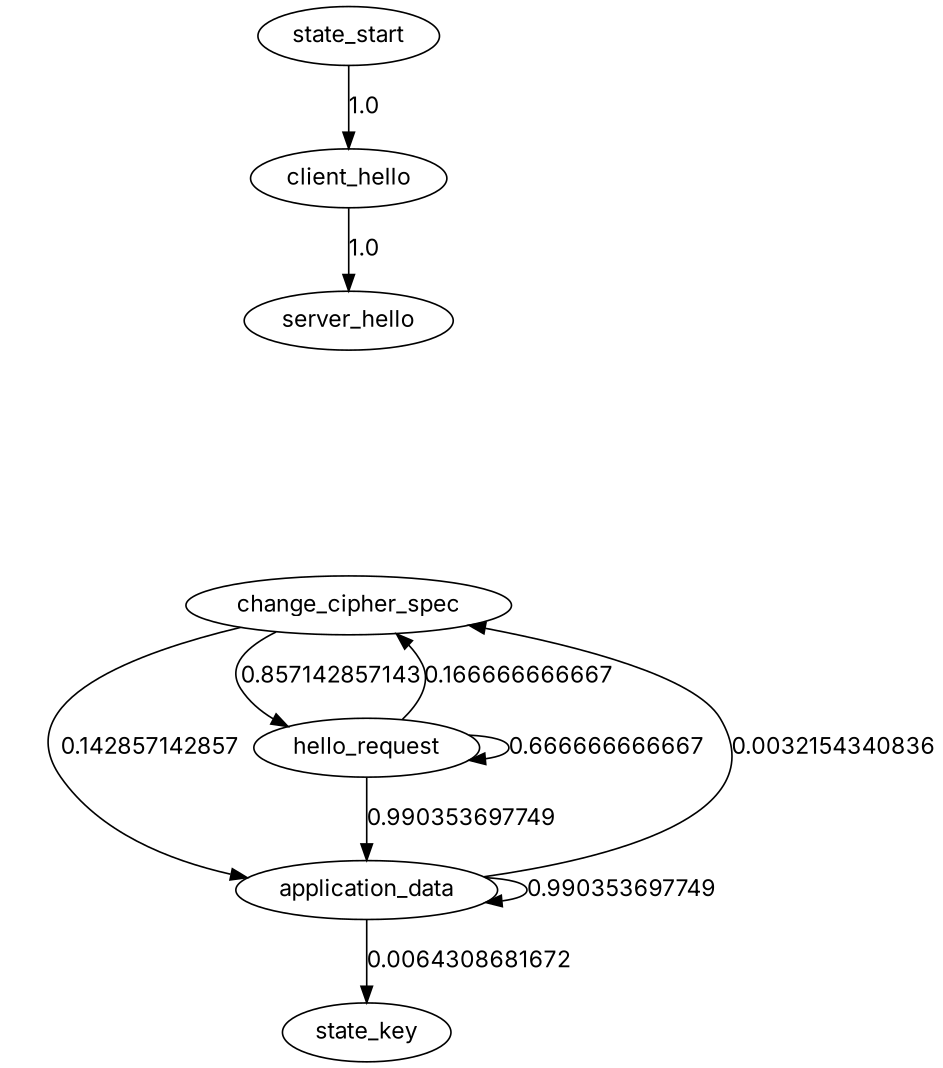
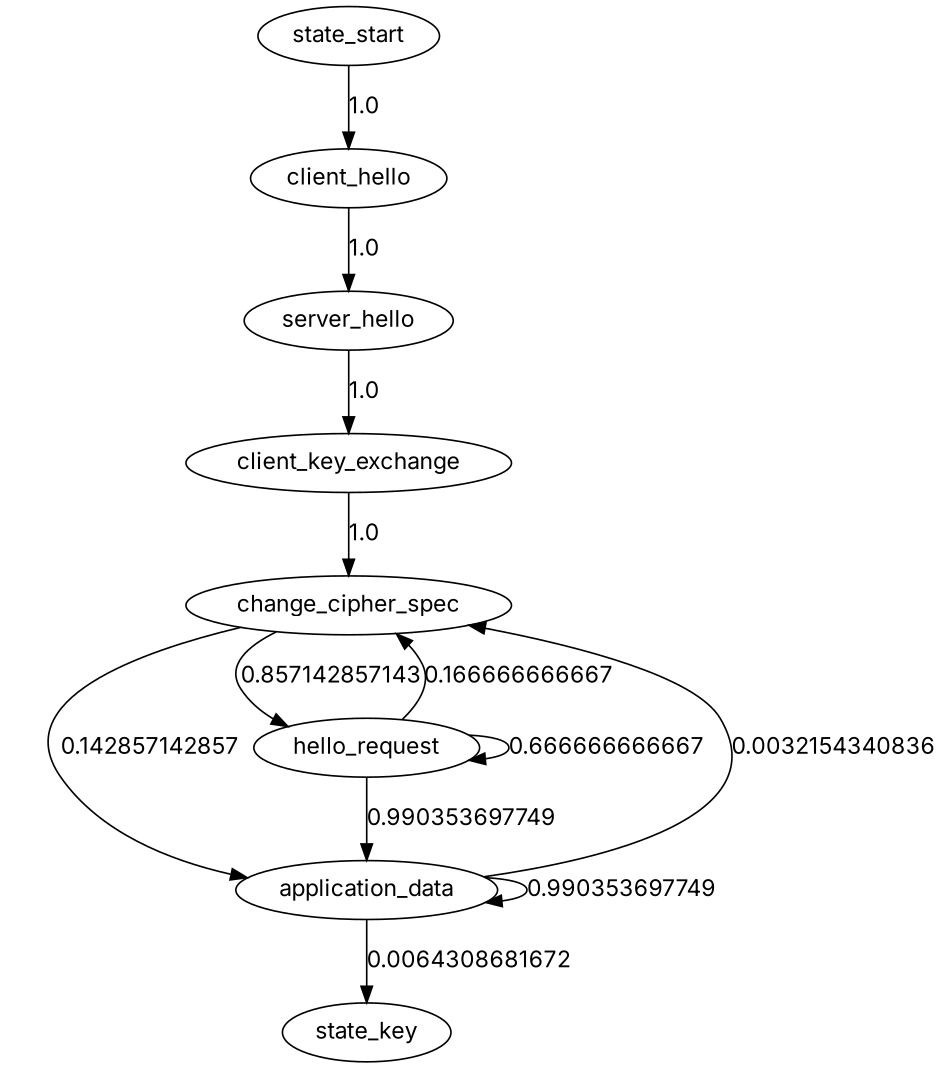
none -> (349, 463)
